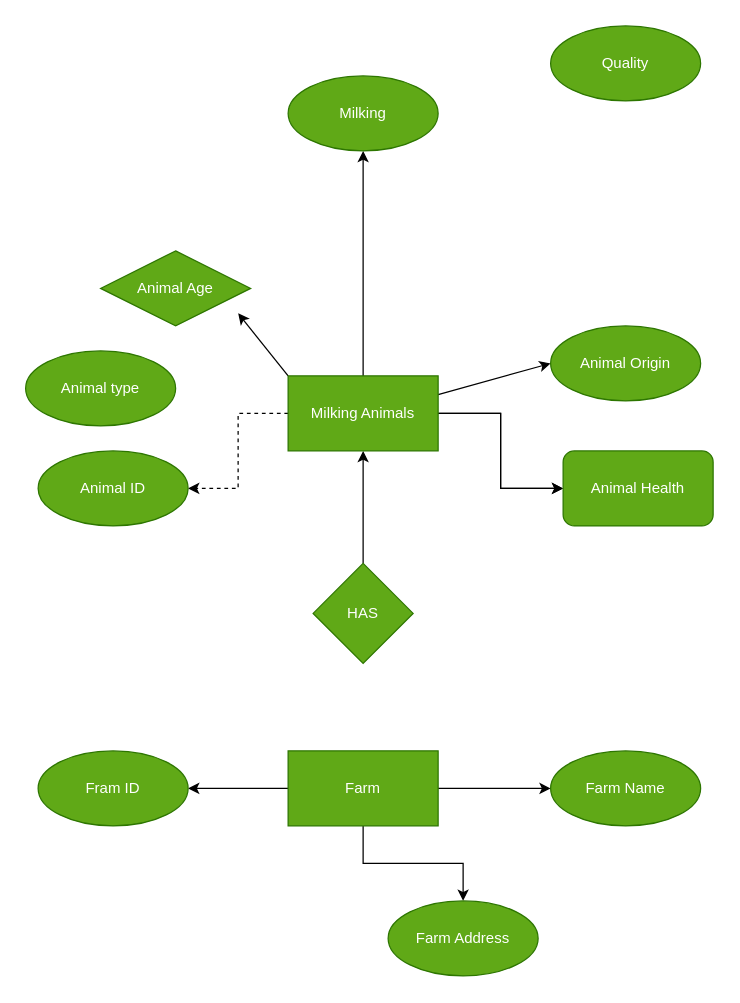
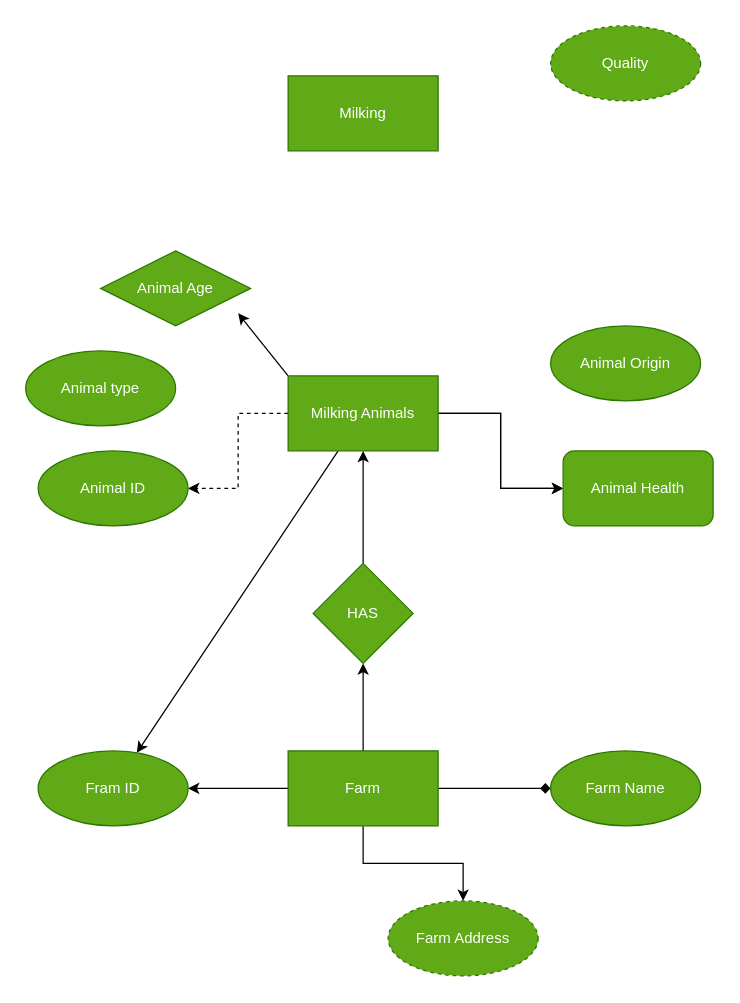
(626, 63) -> (626, 63)
(363, 113) -> (363, 113)
(363, 268) -> (240, 598)
(491, 380) -> none
none -> (363, 711)
(541, 788) -> (540, 788)
(463, 938) -> (463, 938)
